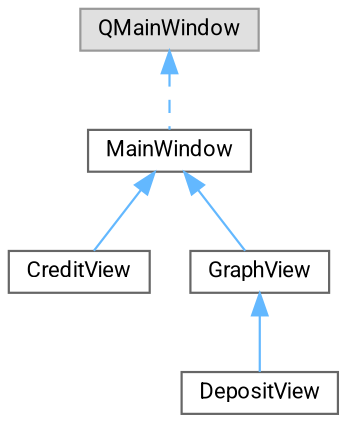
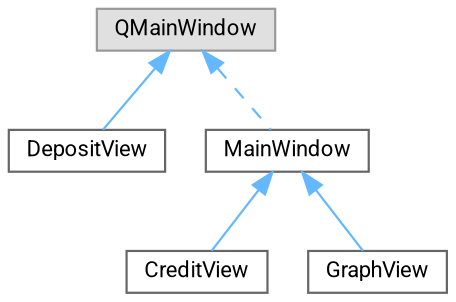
(260, 344) -> (129, 99)
